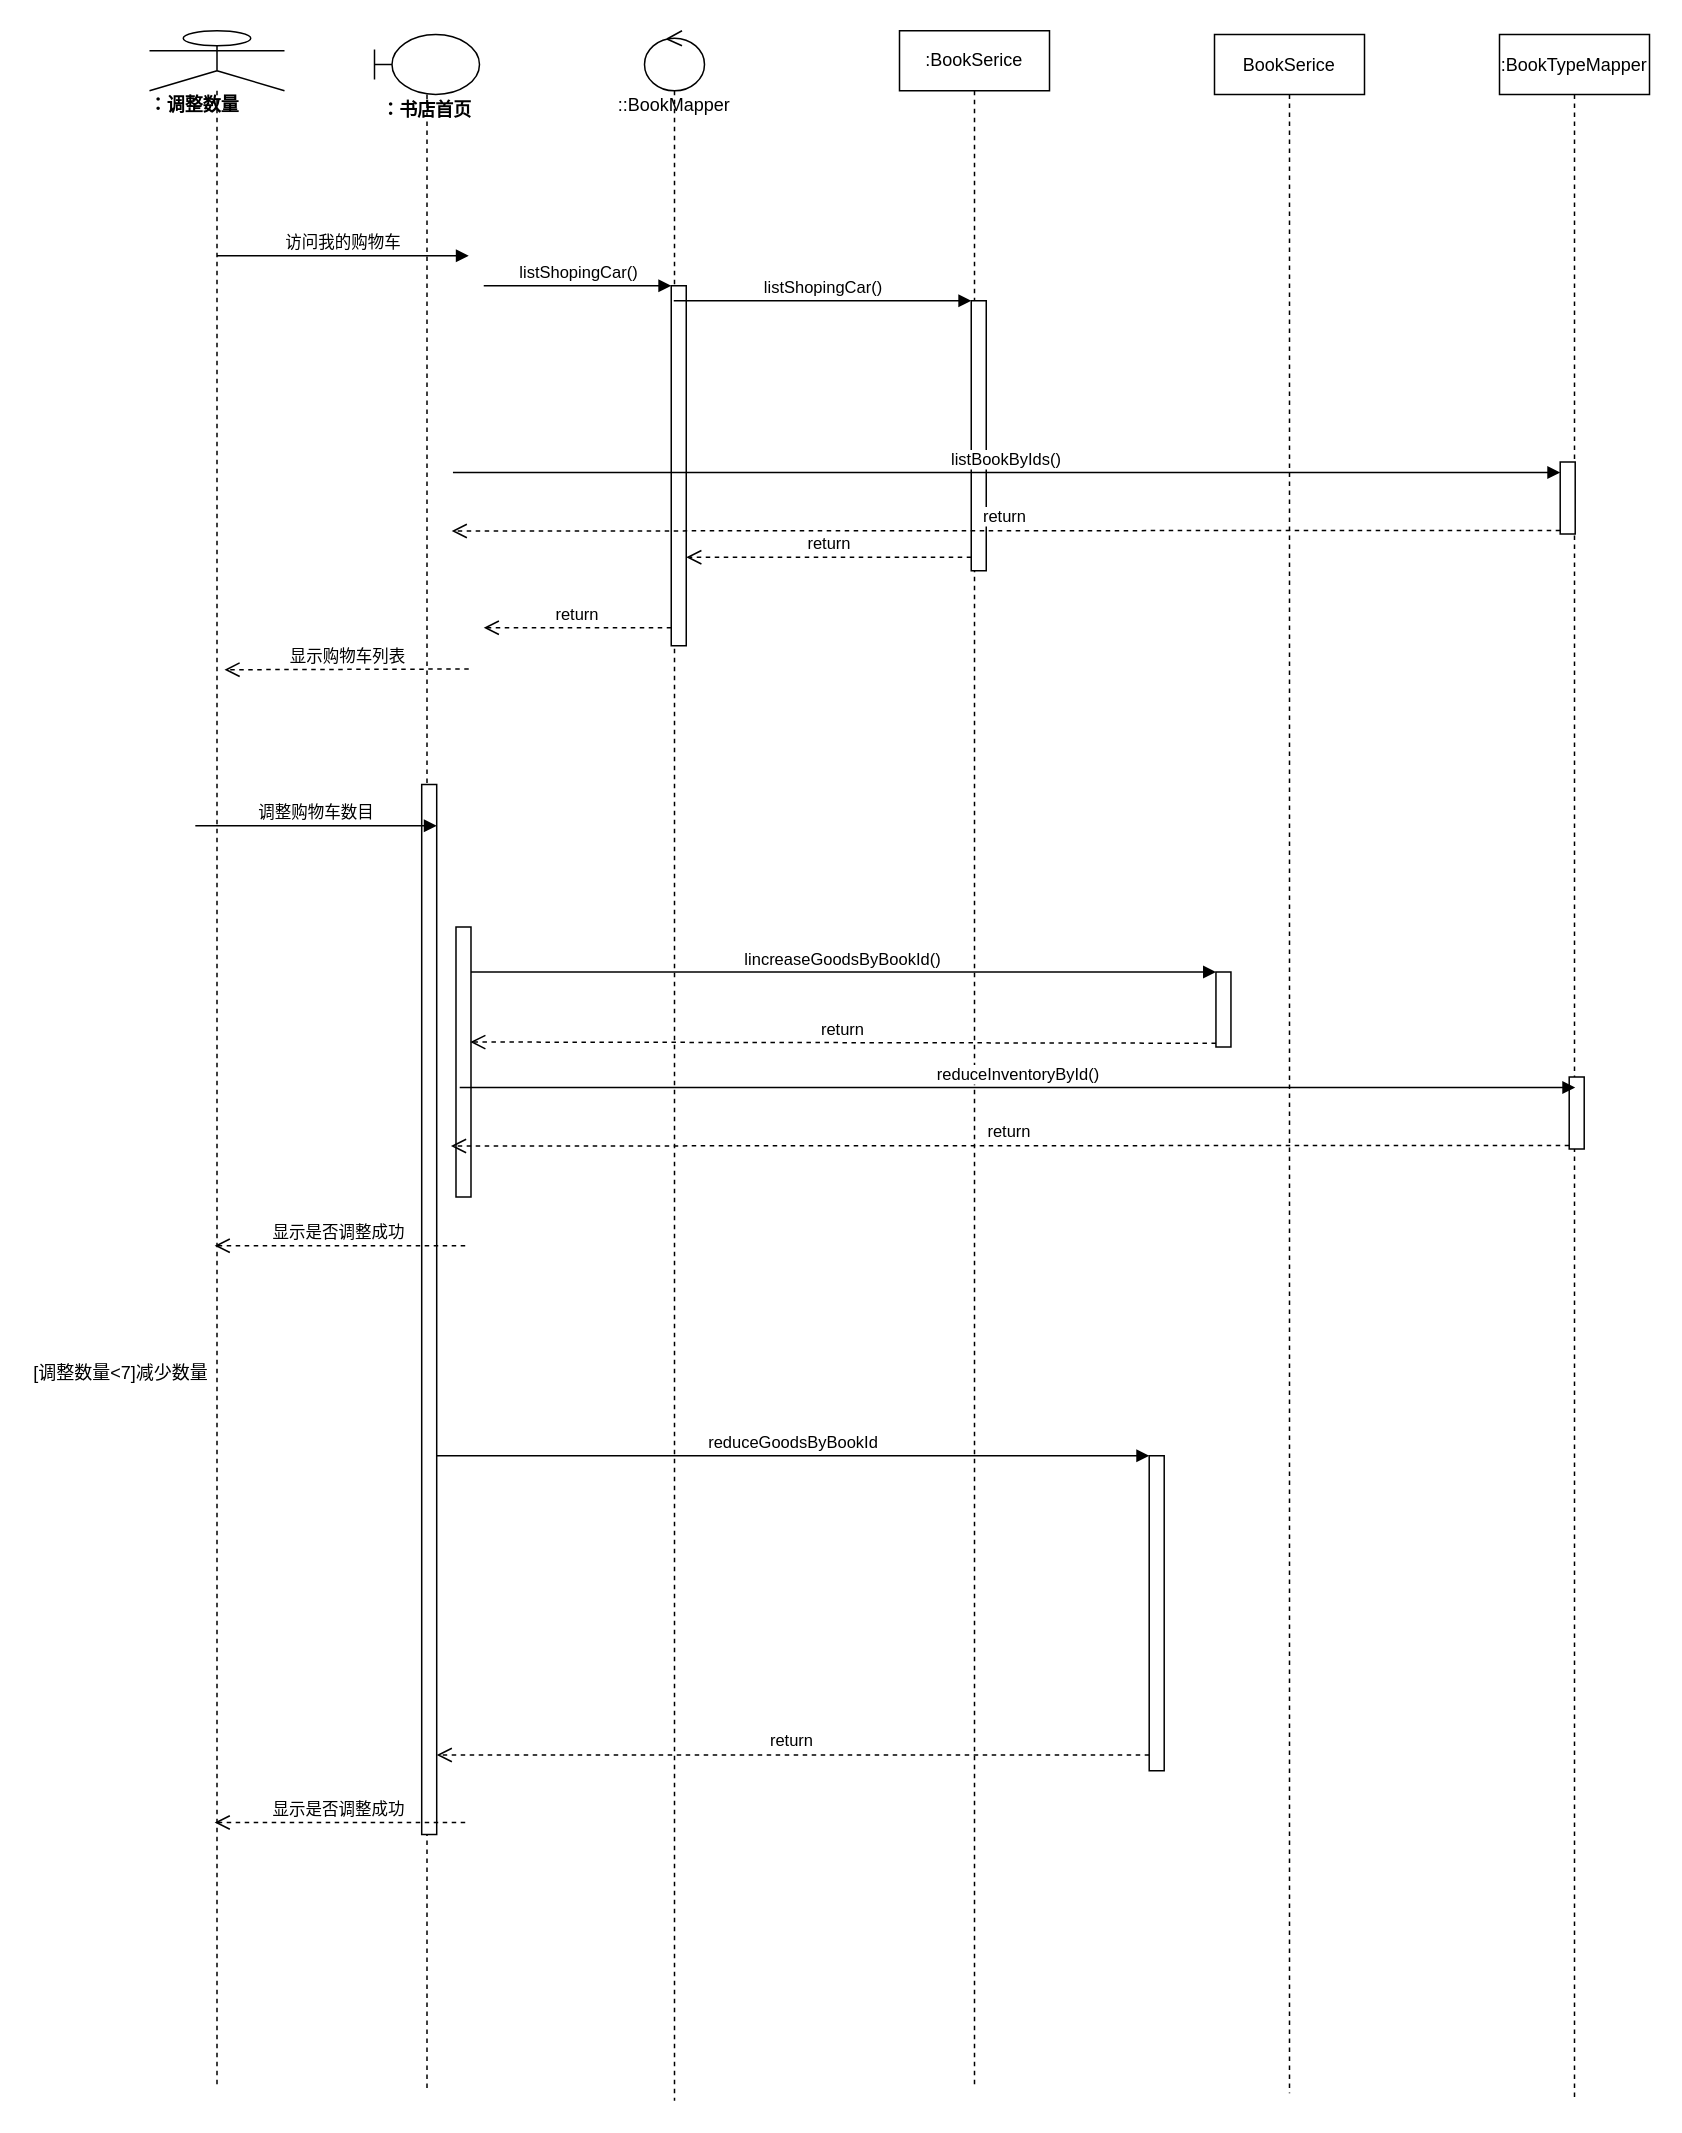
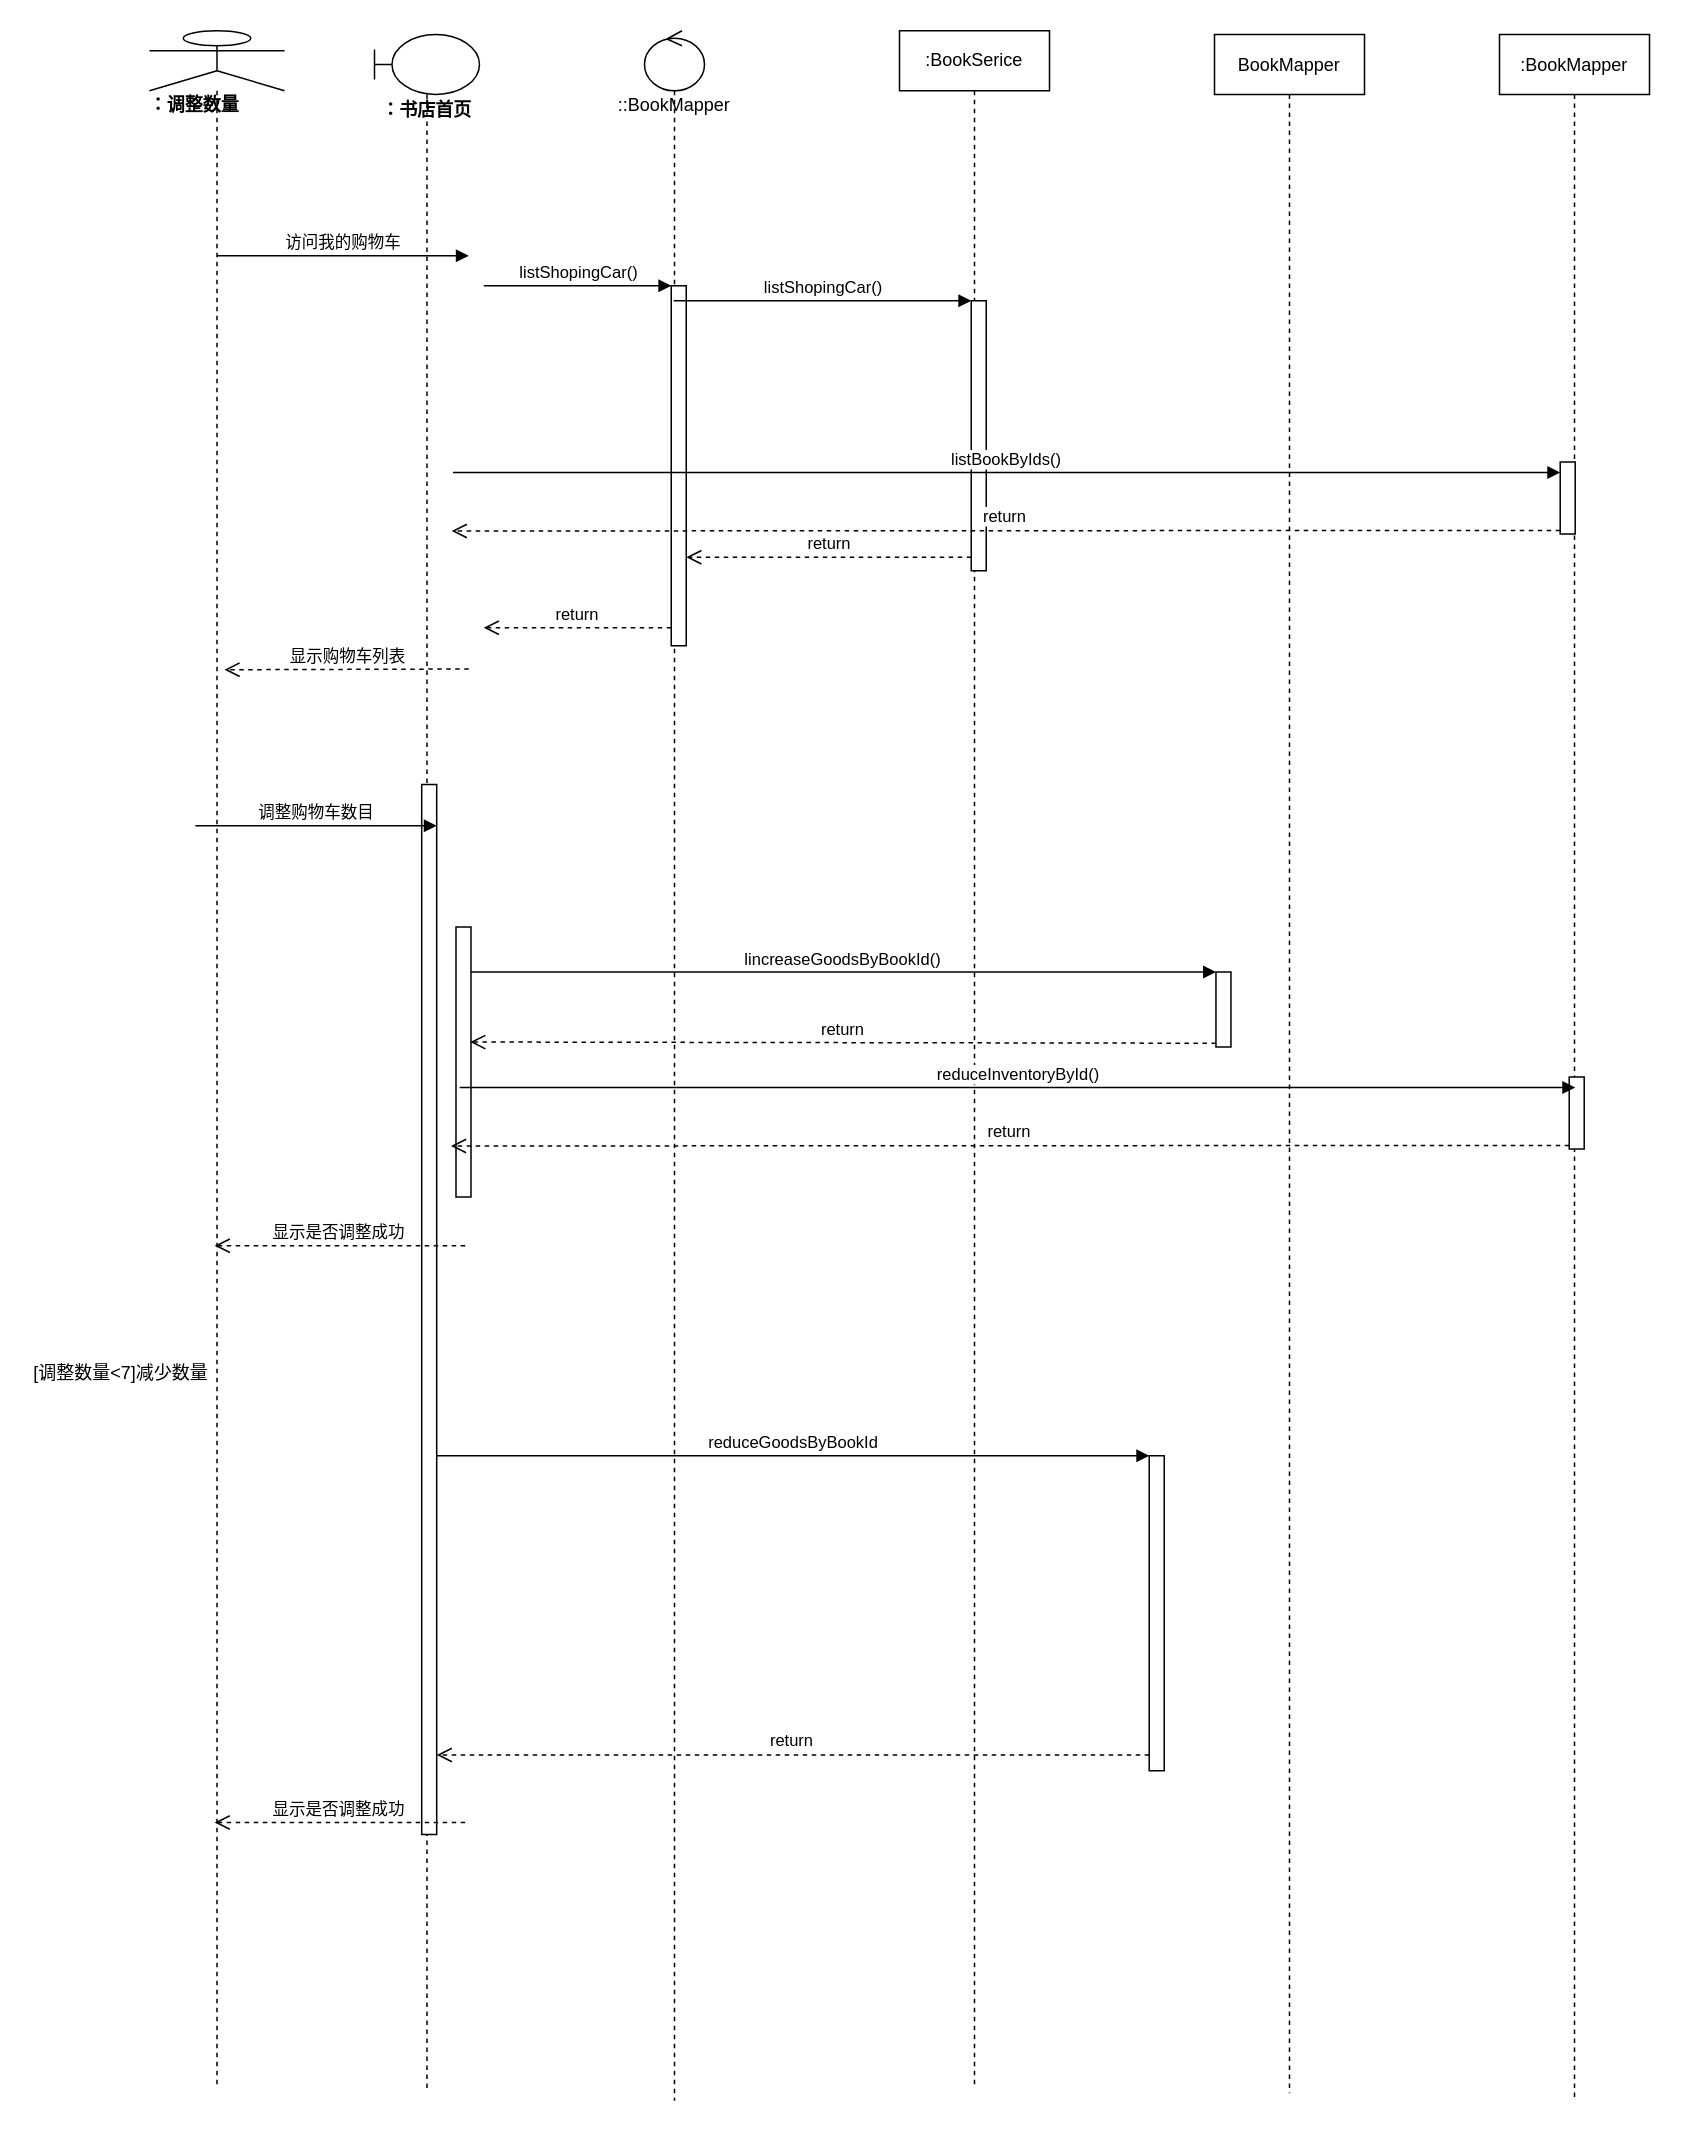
(1289, 65) -> (1289, 65)
(1574, 65) -> (1574, 65)
